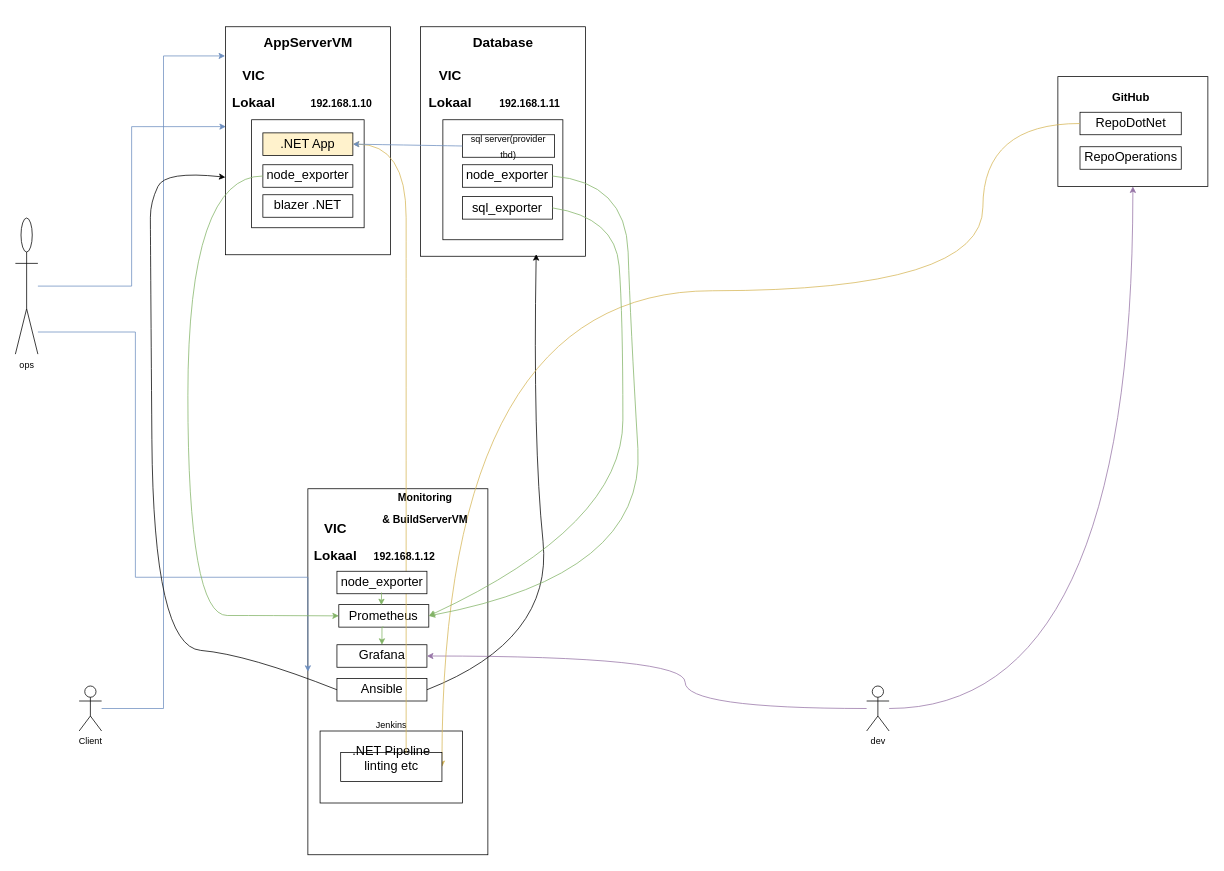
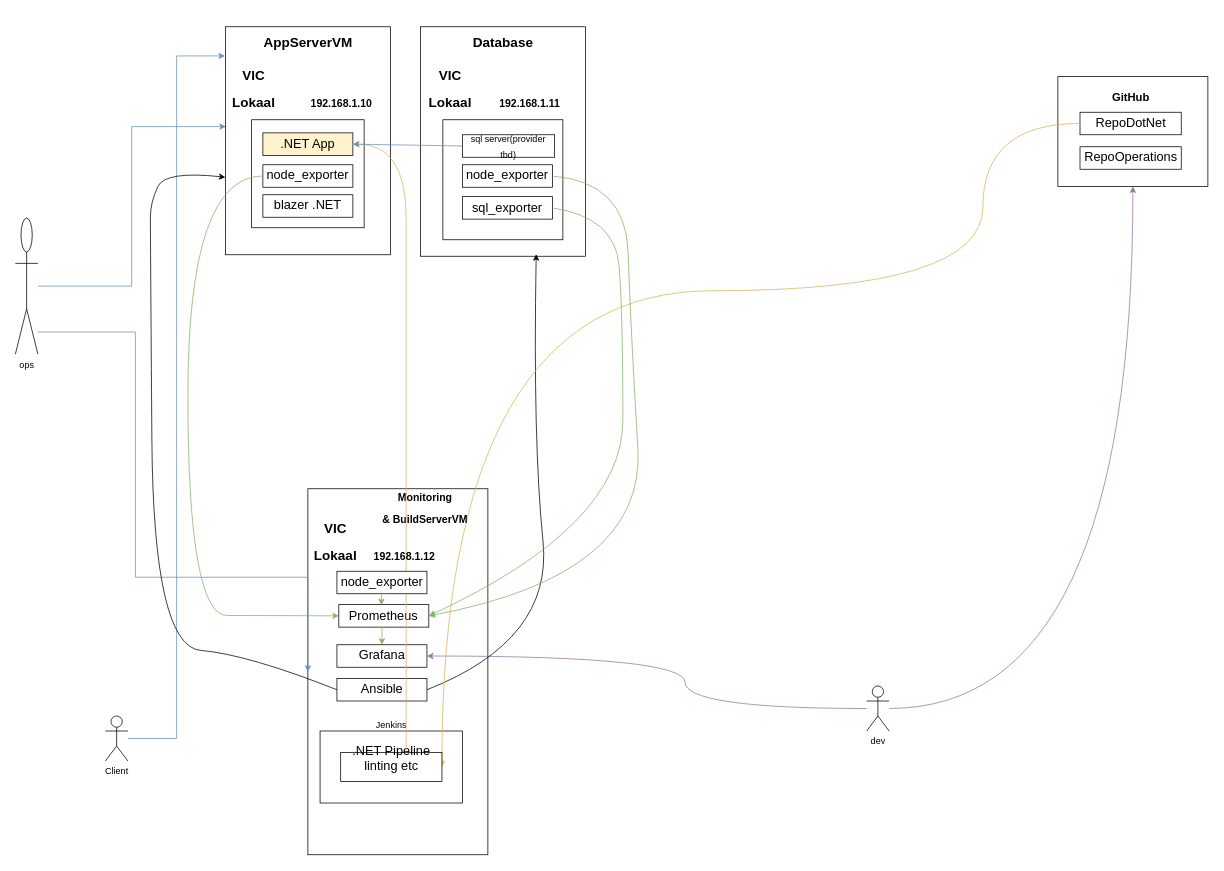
(90, 708) -> (117, 738)
